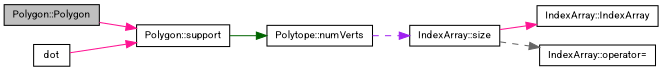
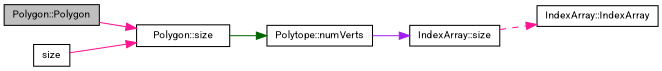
(513, 28) -> (513, 28)
(183, 36) -> (183, 36)
(386, 36) -> (386, 36)
(52, 55) -> (52, 55)
(598, 55) -> none
